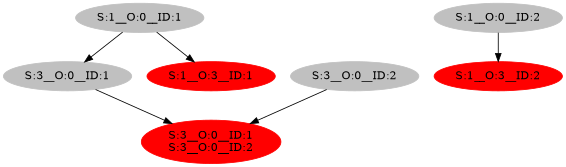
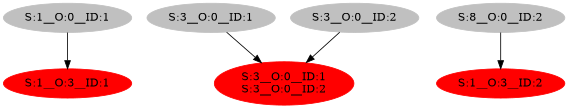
(498, 18) -> (501, 18)
(107, 45) -> none
